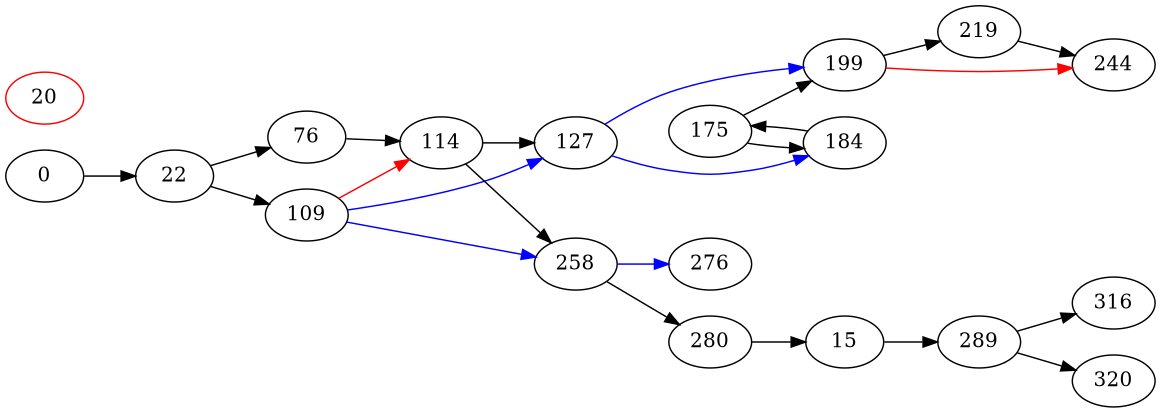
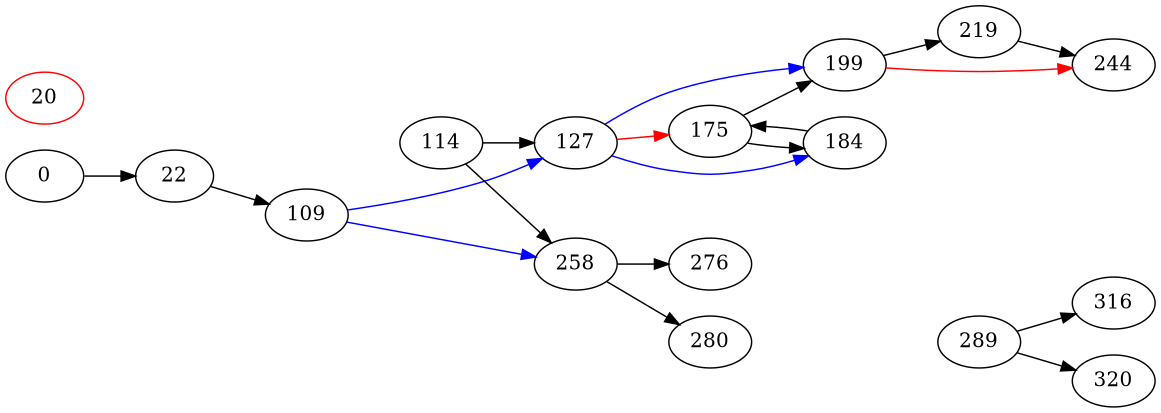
(307, 137) -> none
none -> (636, 138)
(368, 182) -> none
(636, 264) -> (636, 264)
(845, 342) -> none
